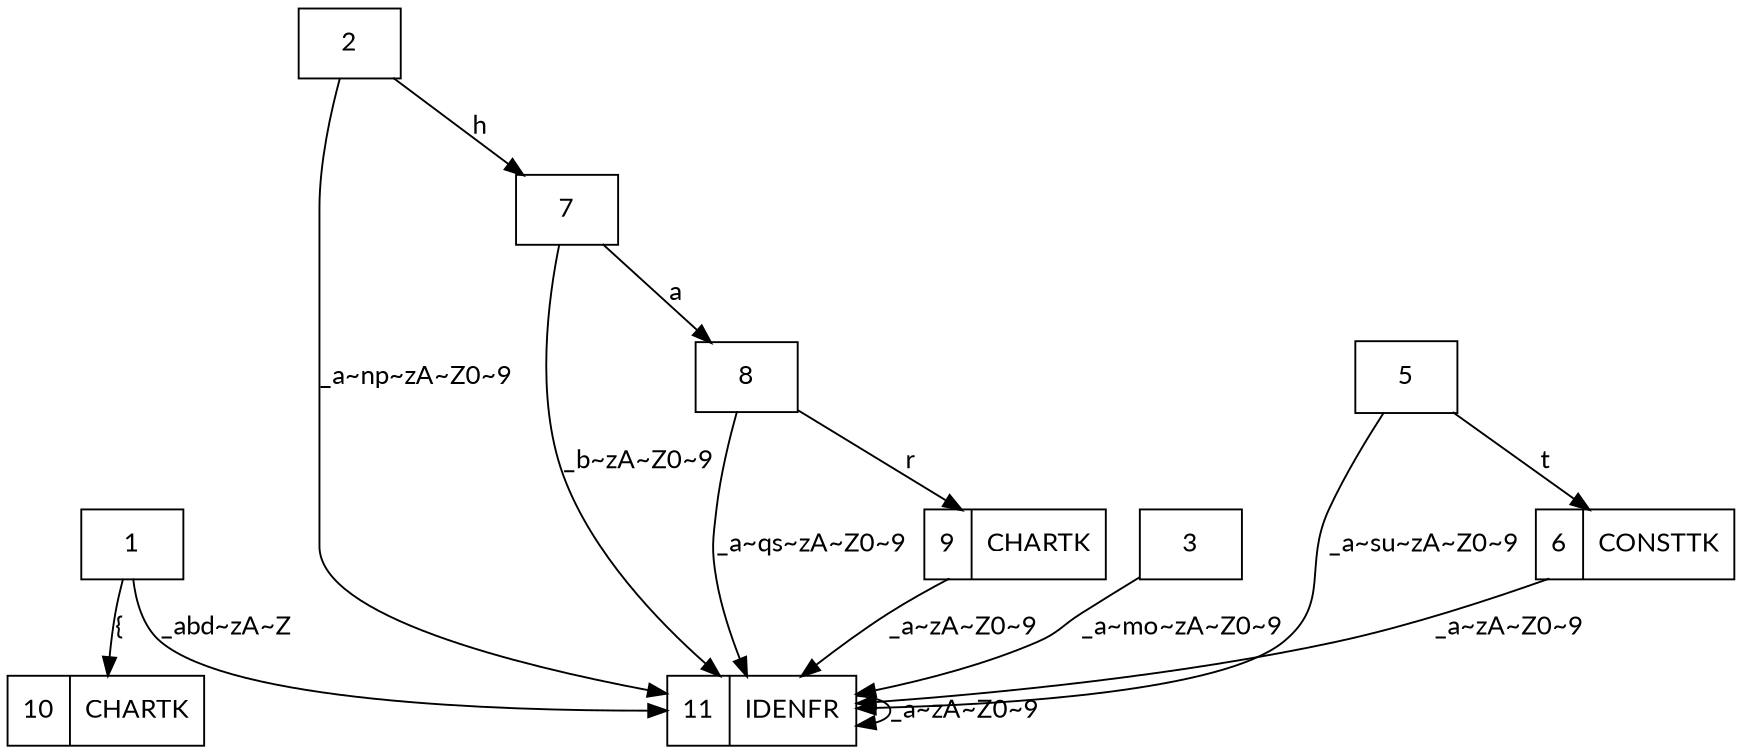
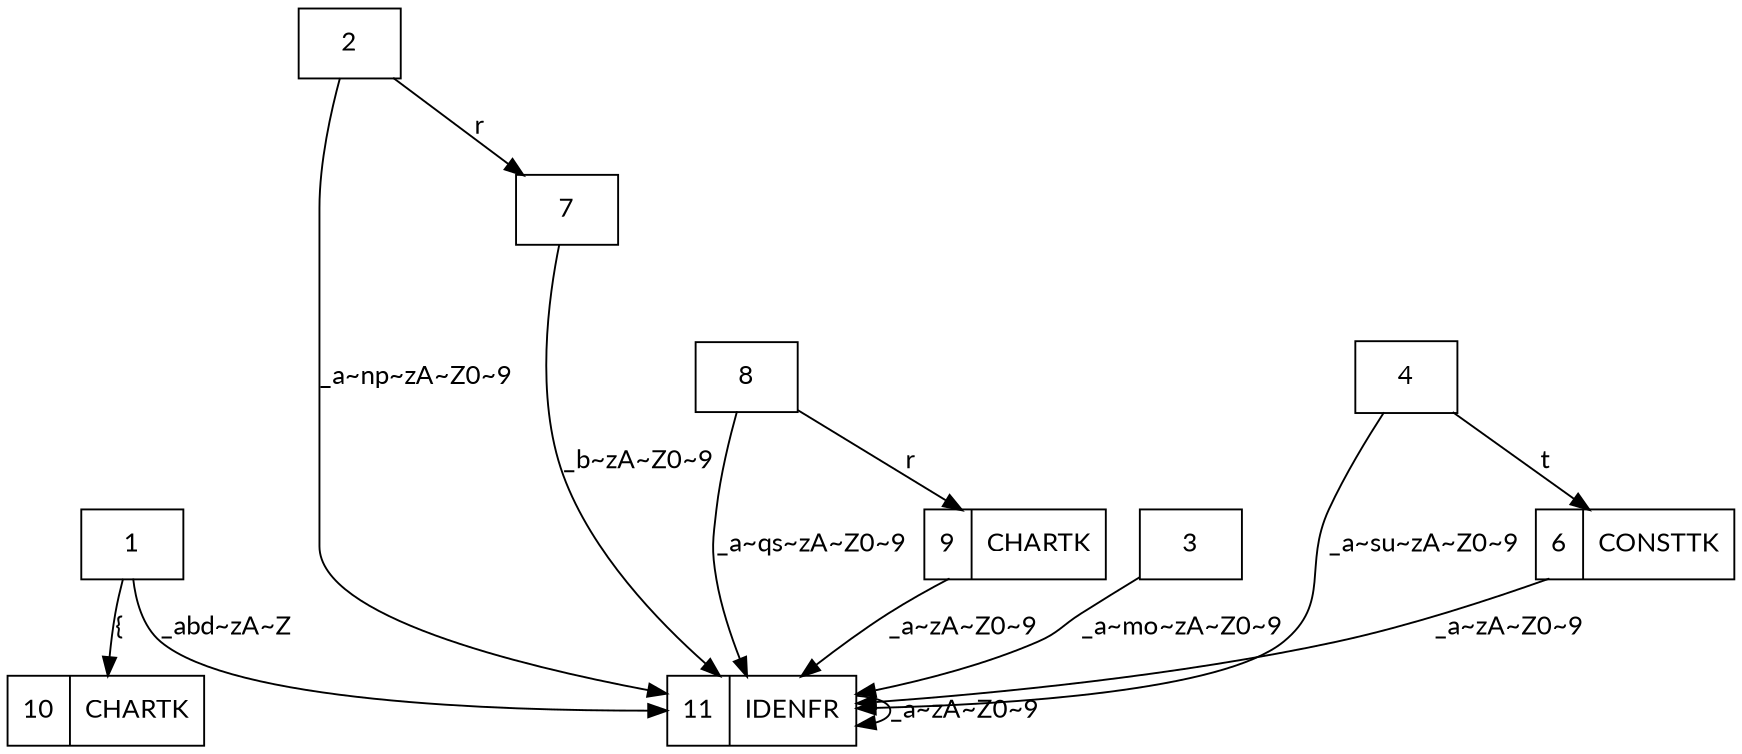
(480, 127) -> (480, 127)
(650, 287) -> none
(1406, 377) -> (1406, 377)
